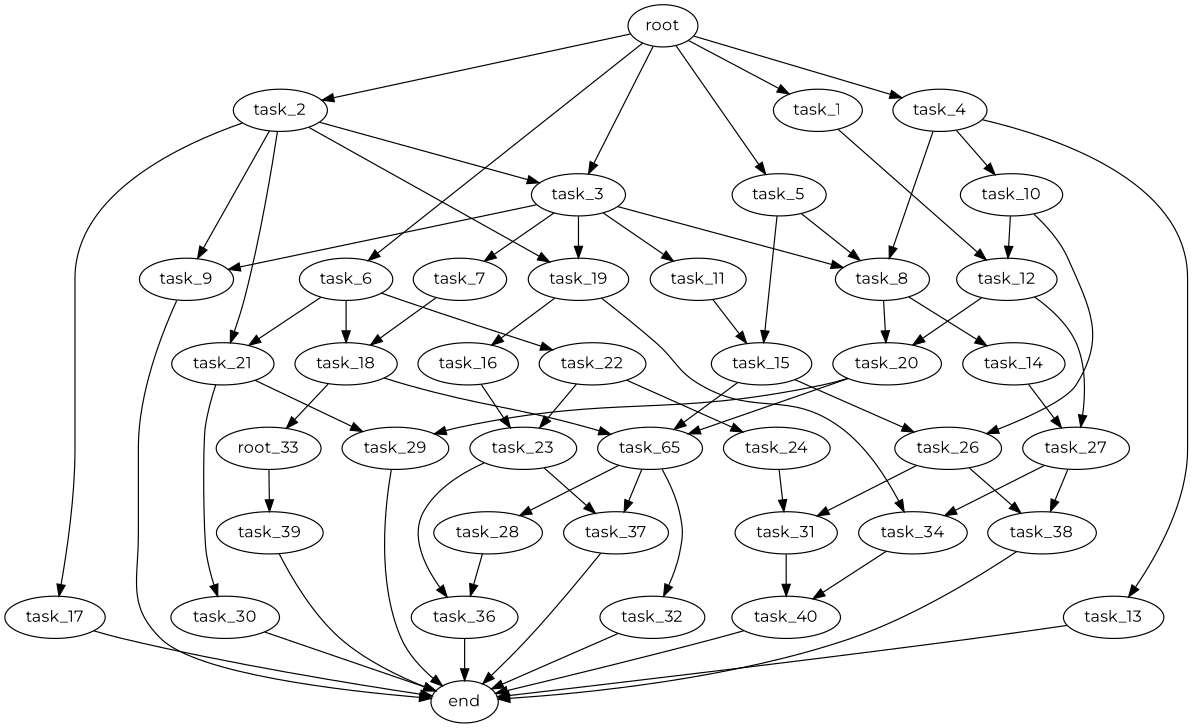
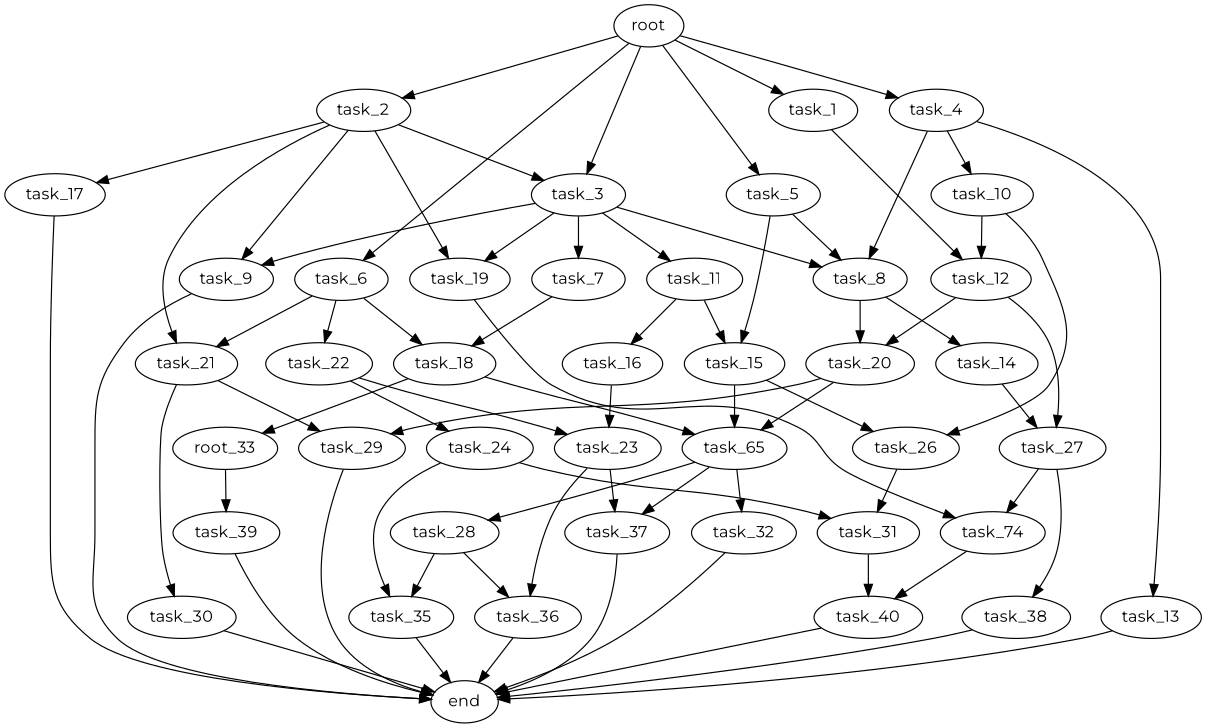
(528, 318) -> (658, 317)
(988, 485) -> none
(913, 533) -> (993, 533)
none -> (401, 617)
